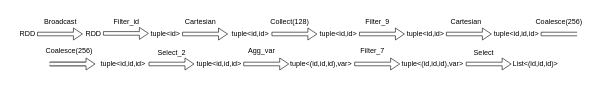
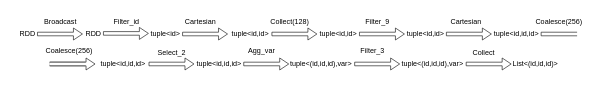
(373, 51) -> (373, 51)
(484, 53) -> (484, 53)
